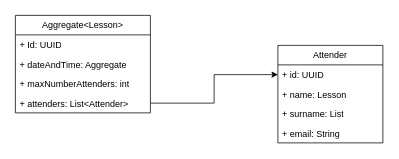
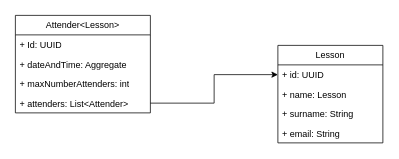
(83, 25) -> (83, 25)
(330, 55) -> (330, 55)
(315, 115) -> (321, 115)
